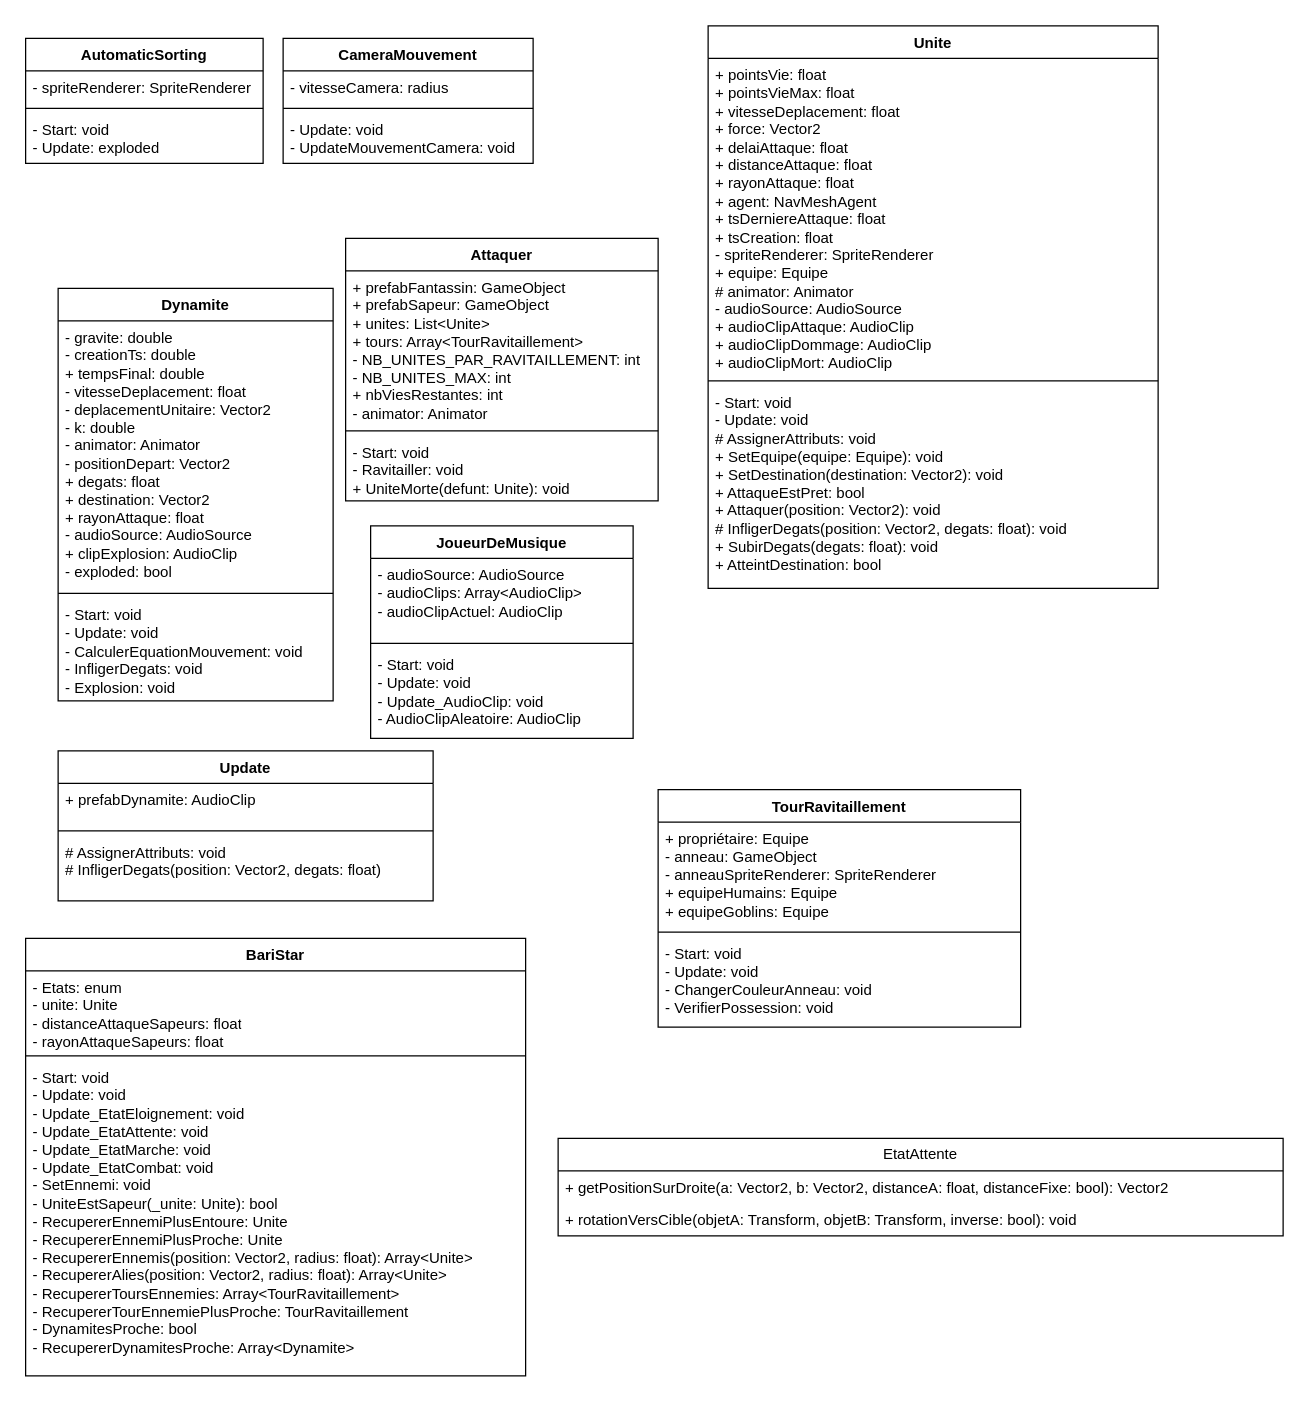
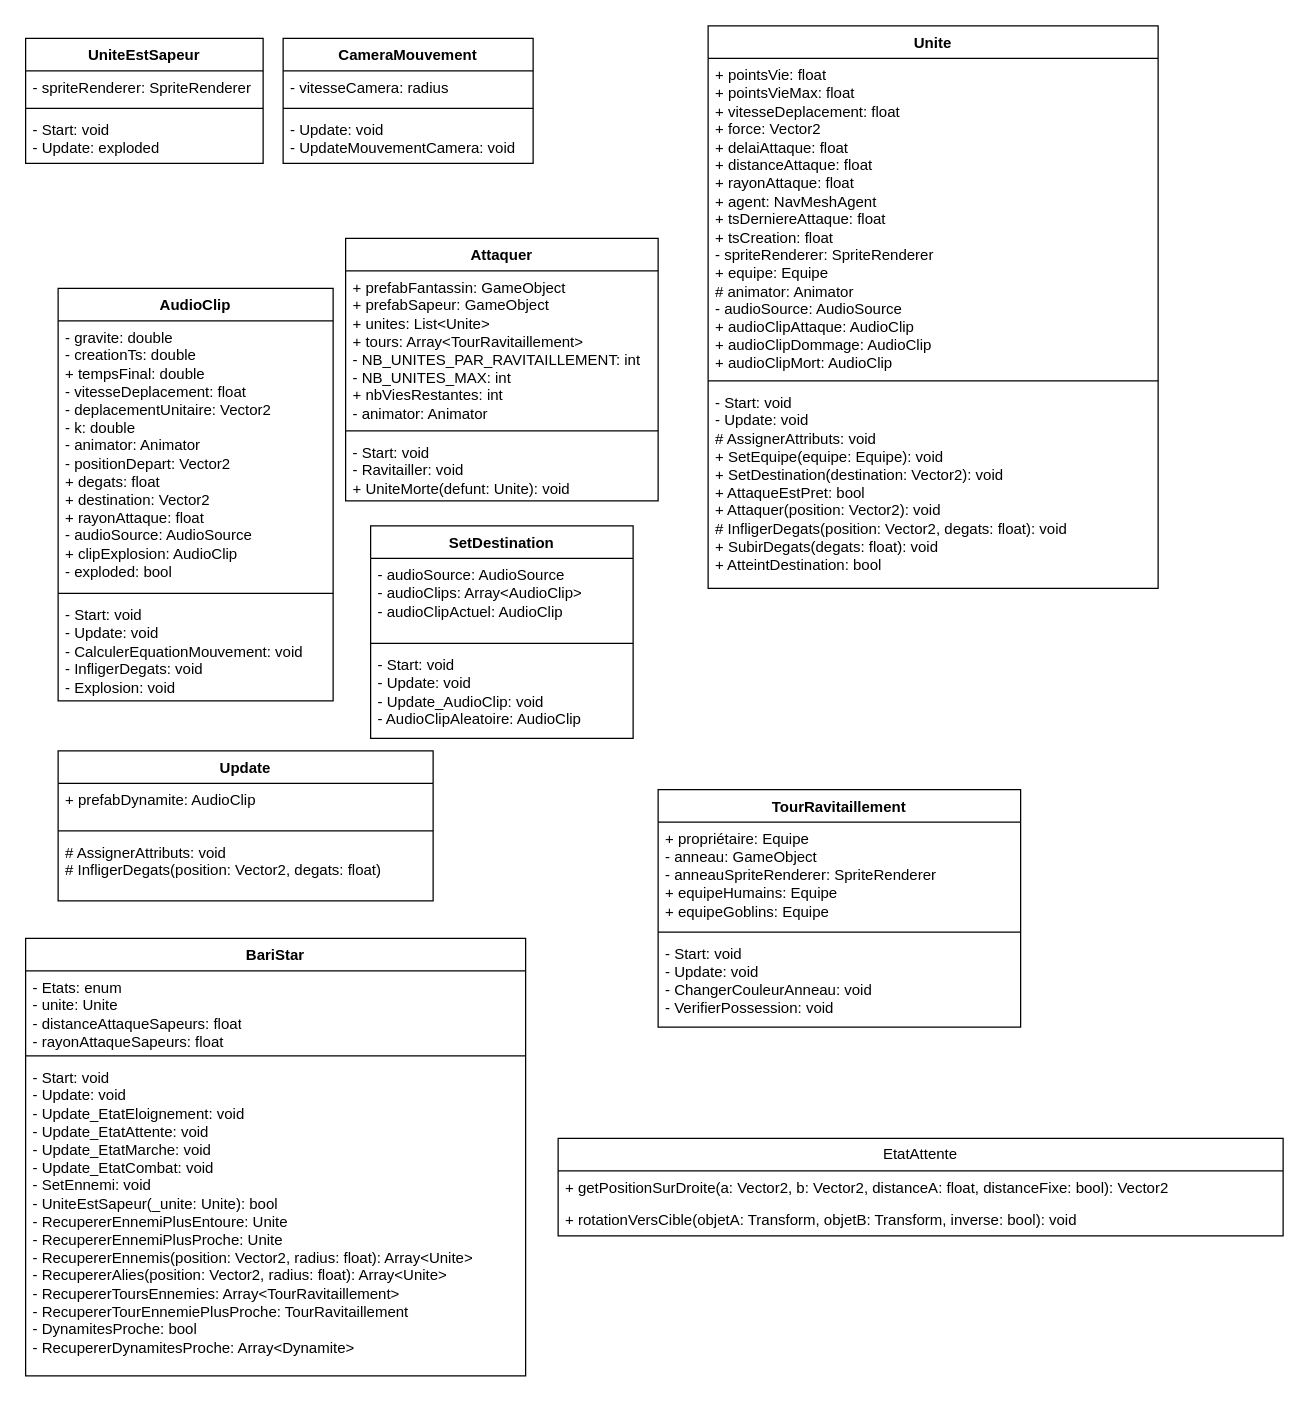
(144, 56) -> (144, 56)
(196, 306) -> (196, 306)
(502, 543) -> (502, 543)
